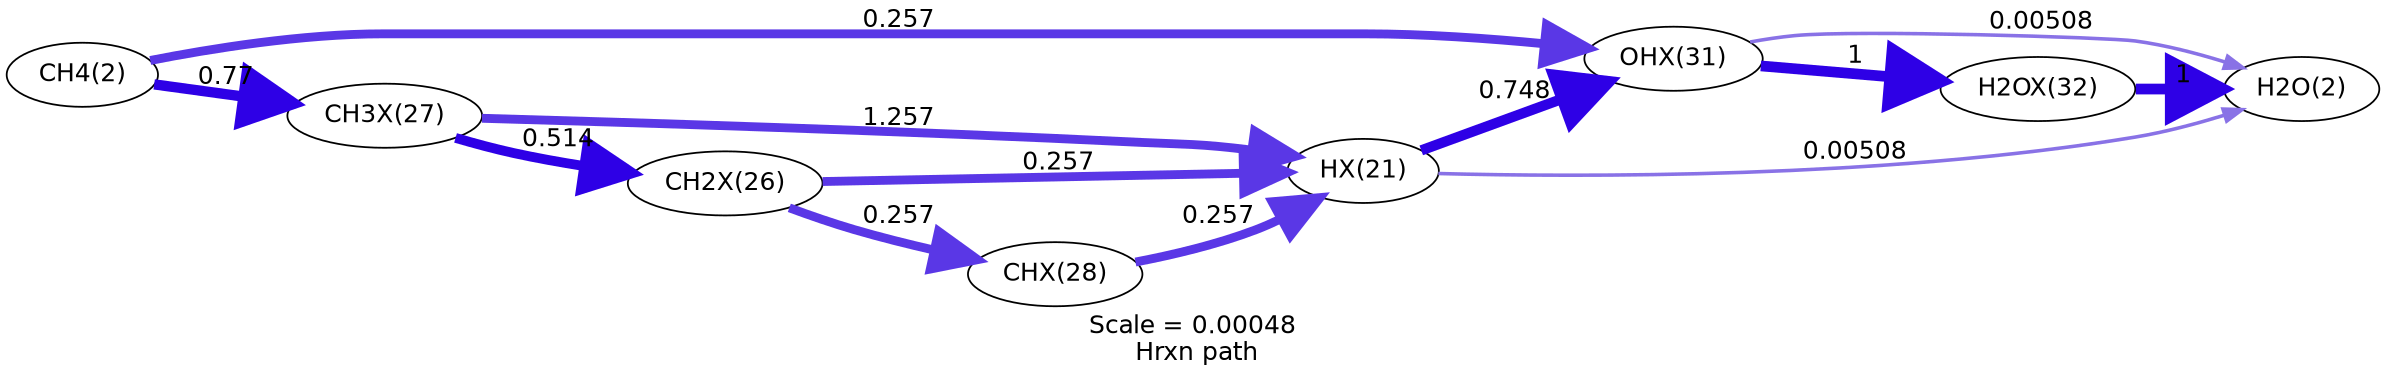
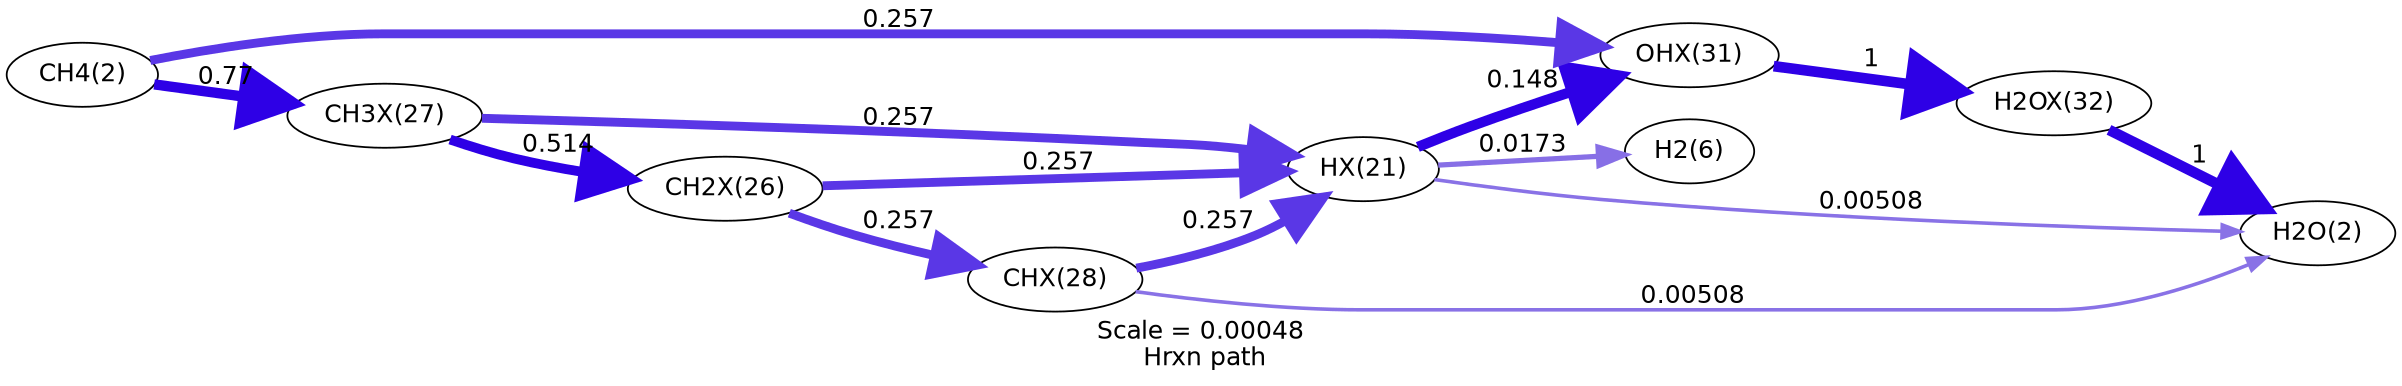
(1989, 35) -> (1695, 310)
(1511, 92) -> (1519, 81)
(895, 118) -> (895, 118)
none -> (1690, 151)
